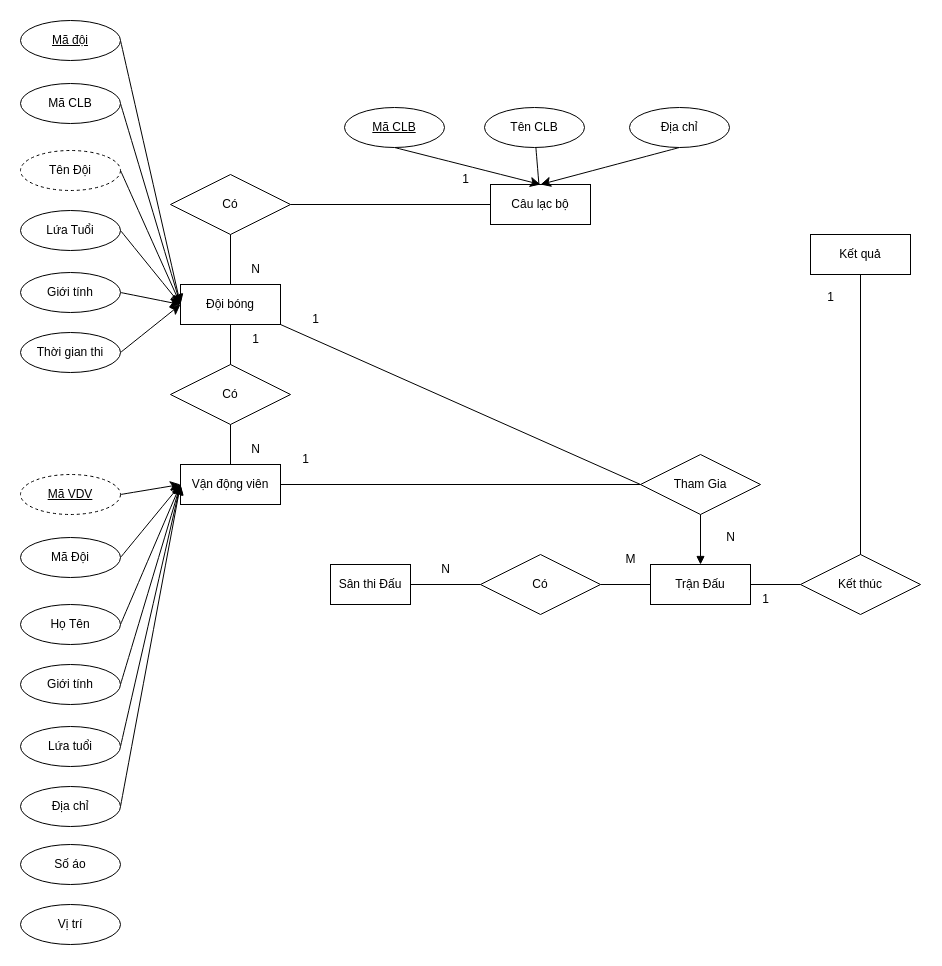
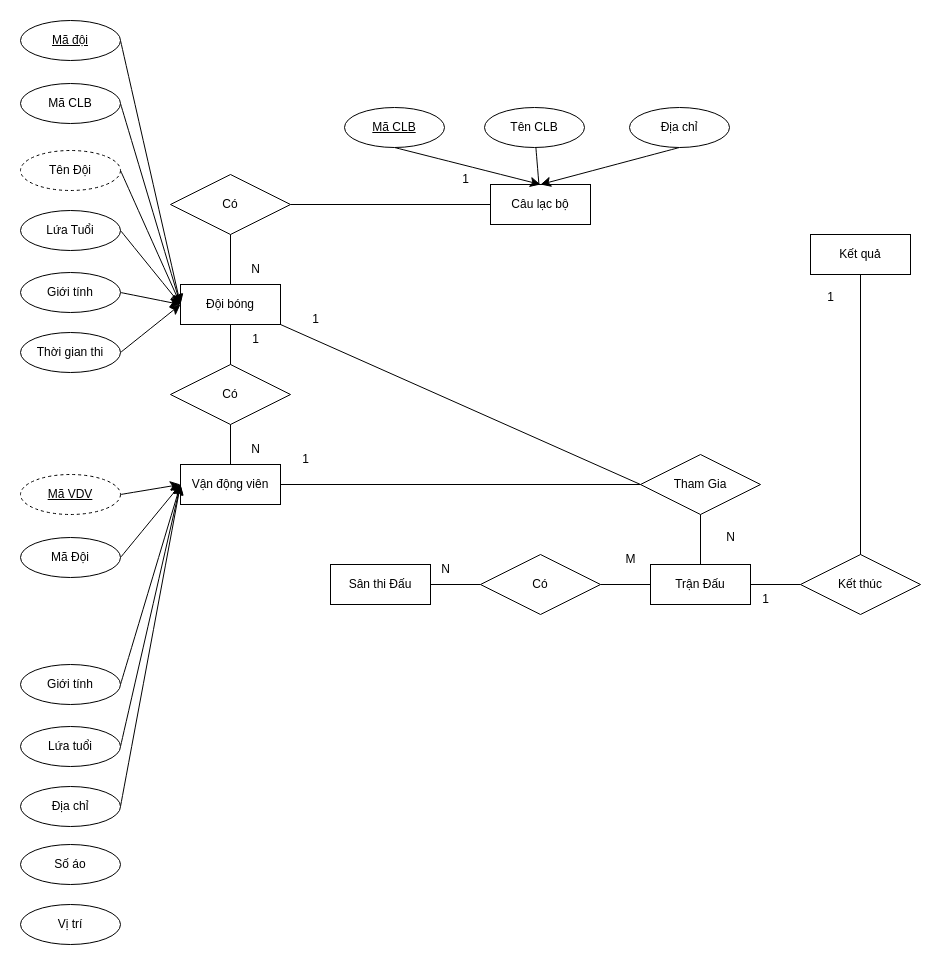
(701, 555) -> (701, 558)
(148, 560) -> none
(371, 585) -> (381, 585)
(71, 625) -> none
